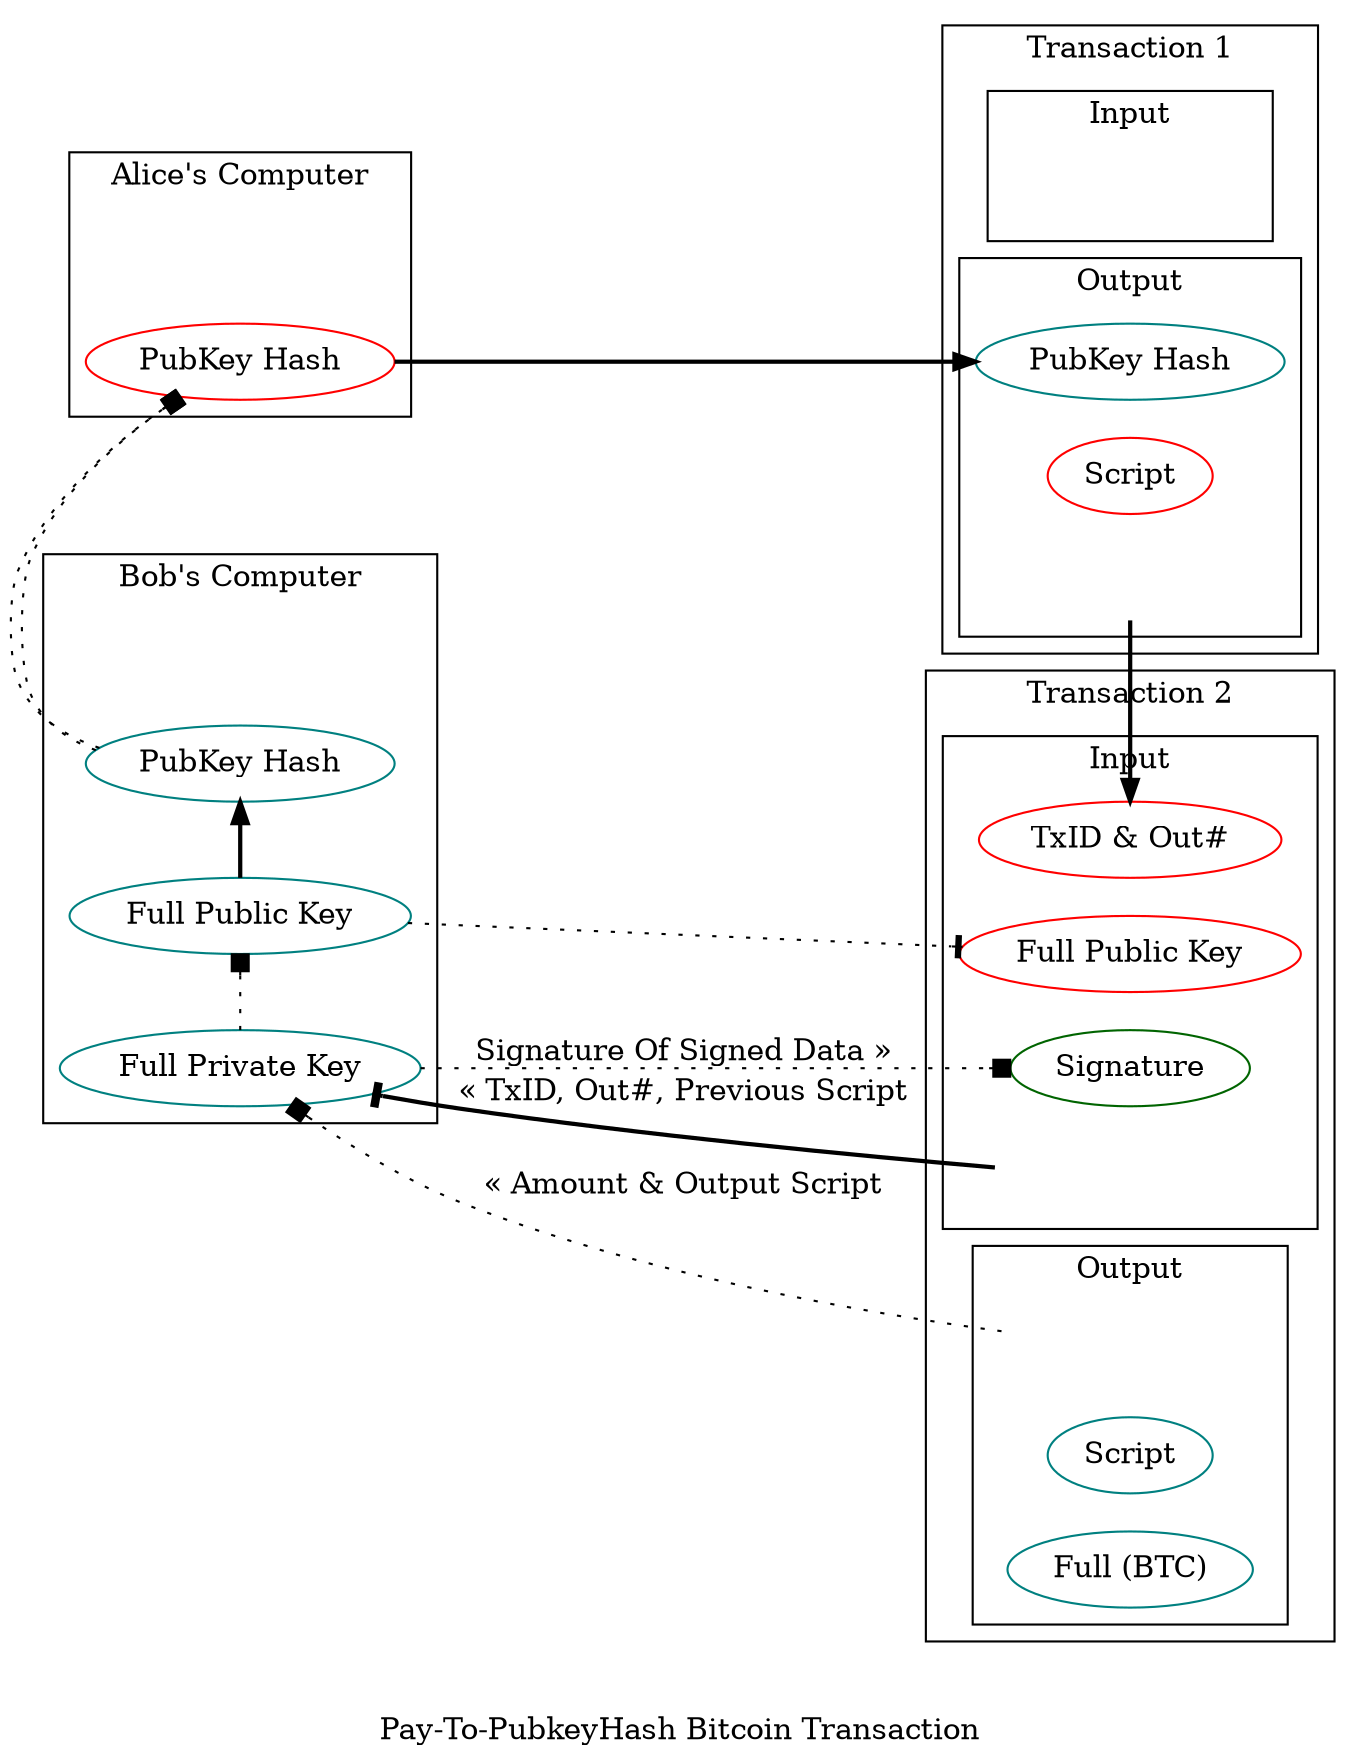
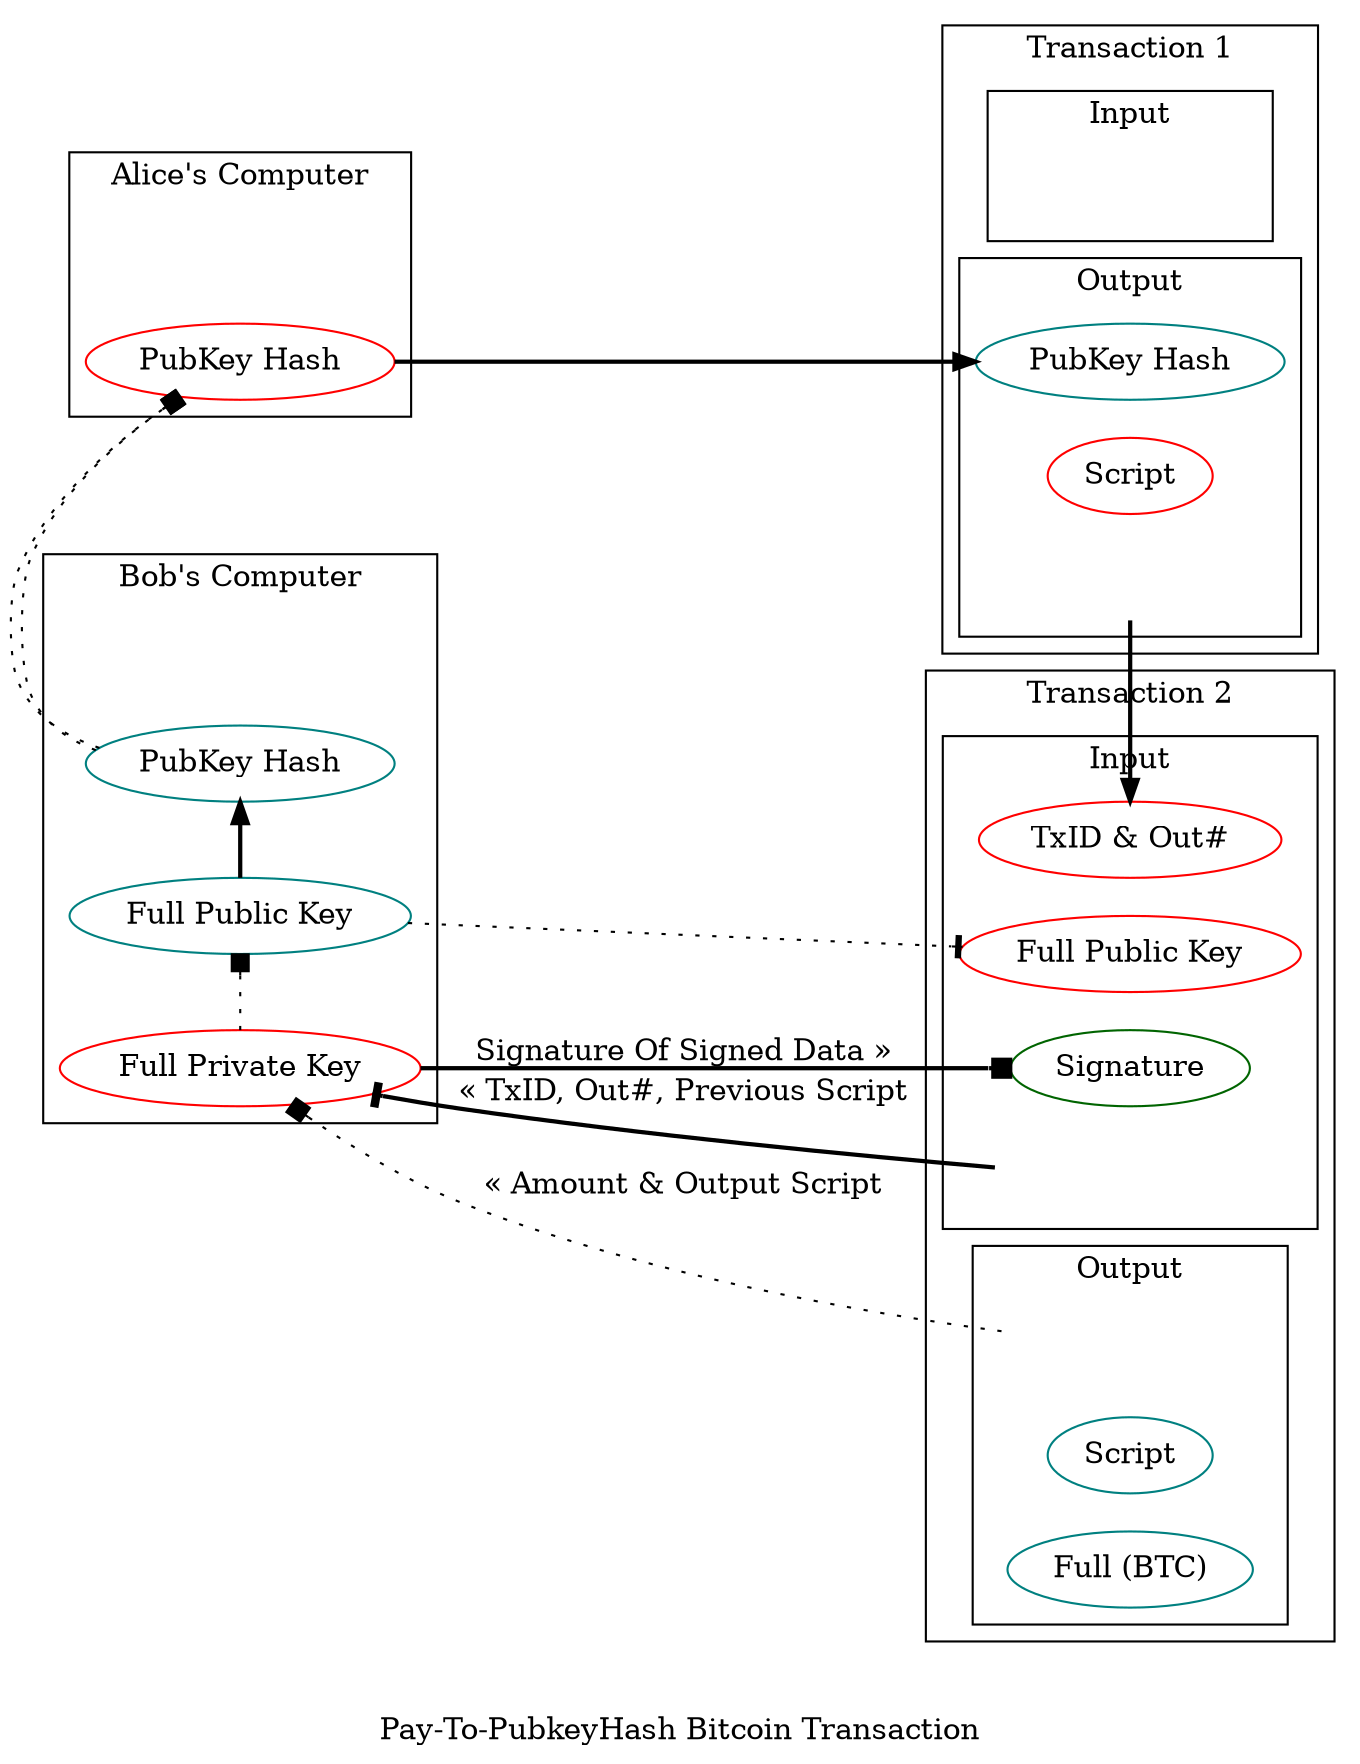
(240, 1068) -> (240, 1068)
(704, 1068) -> (704, 1068)
